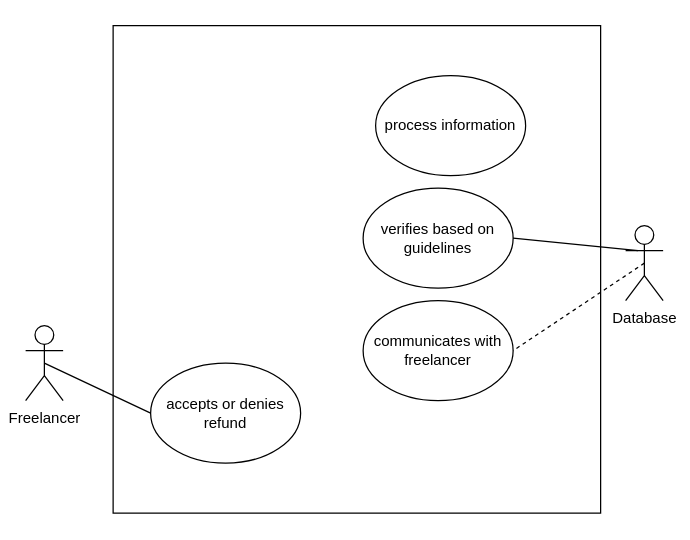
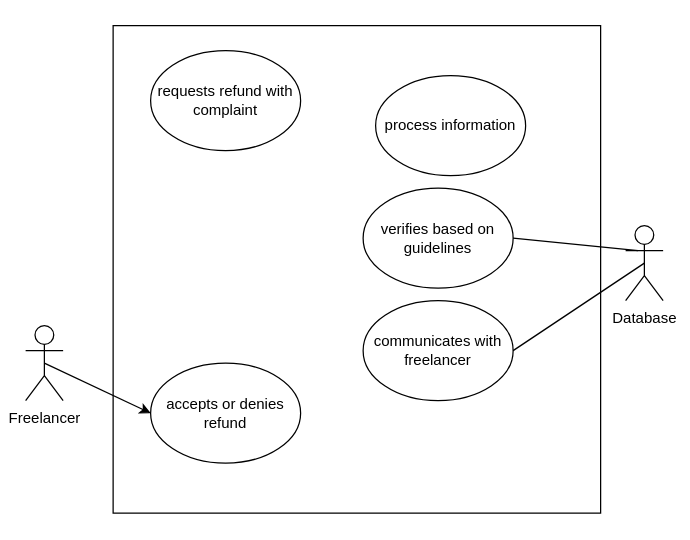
none -> (226, 101)
(577, 308) -> (577, 308)
(143, 410) -> (141, 408)
